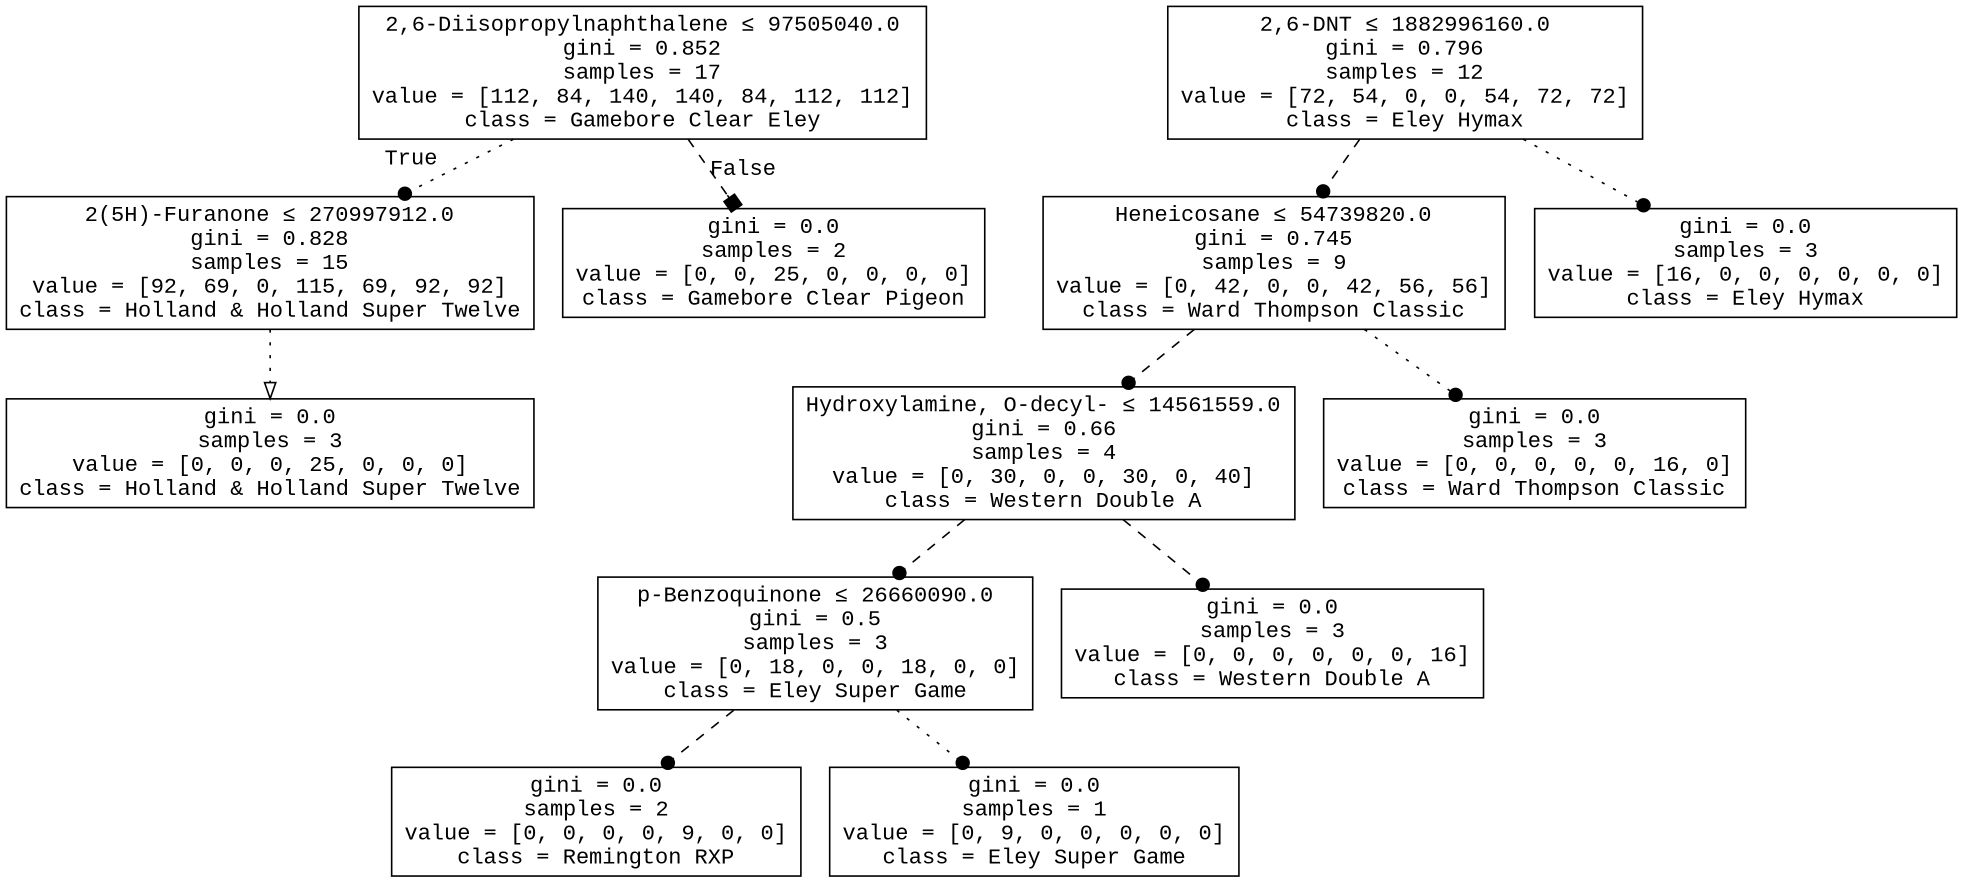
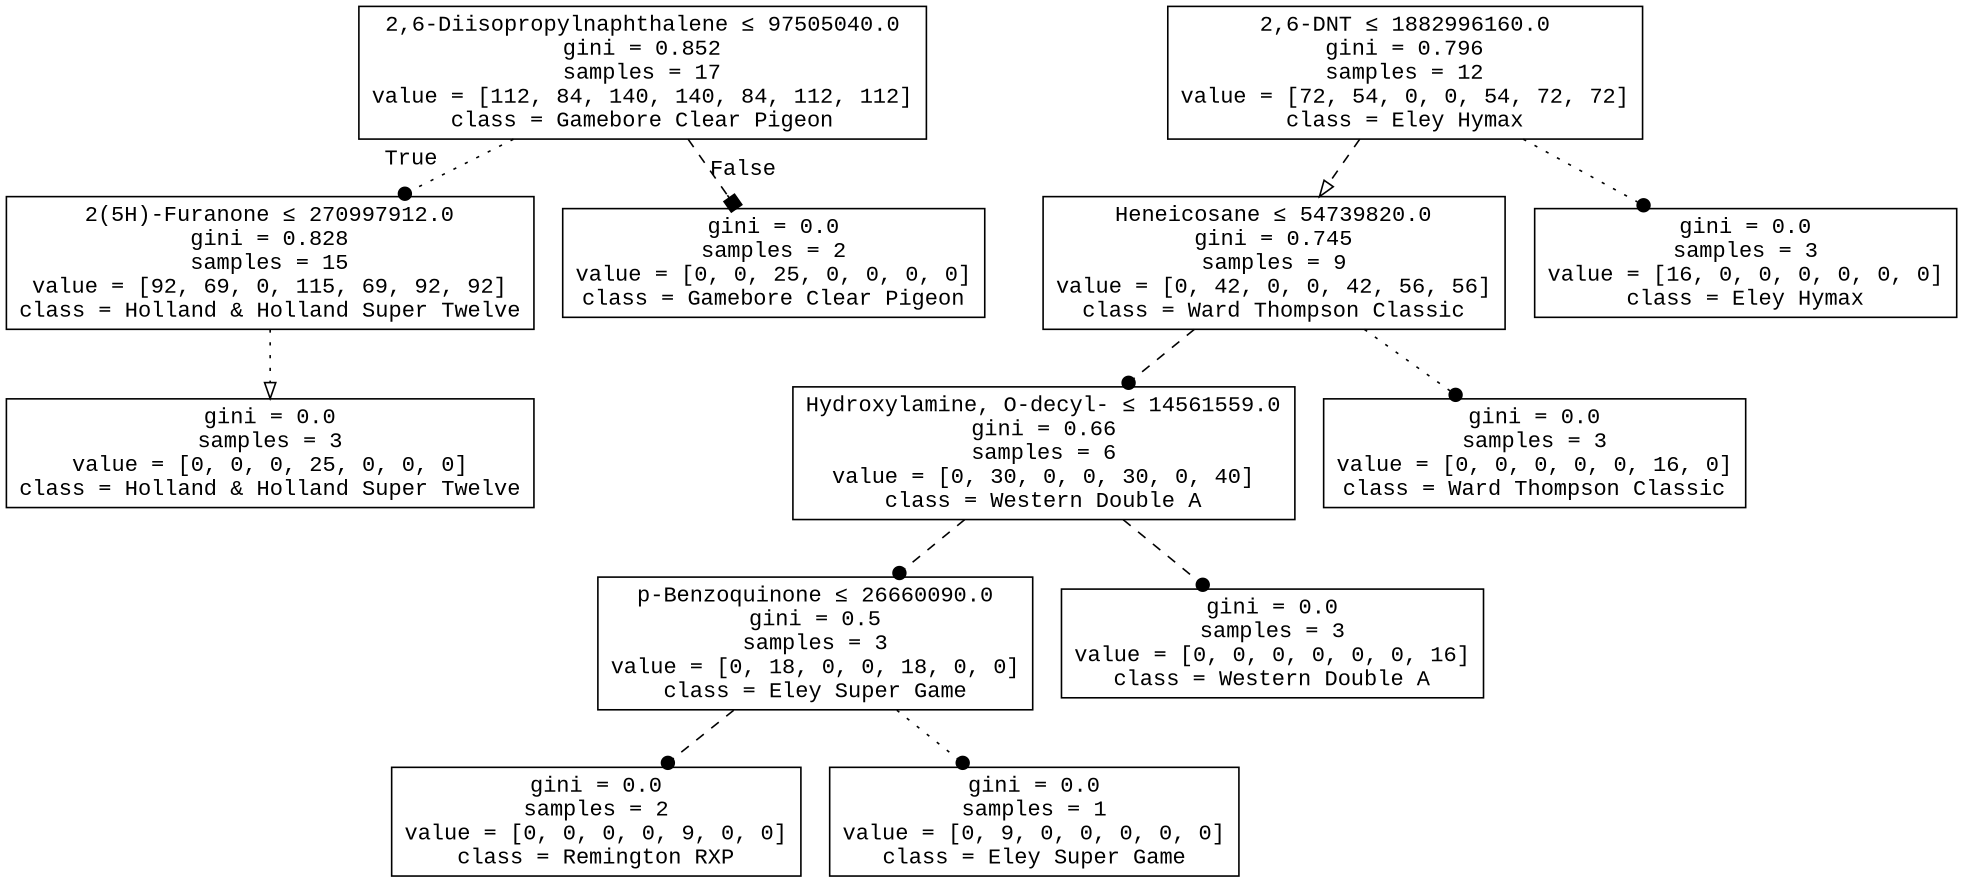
(643, 120) -> (643, 120)
(1343, 163) -> (1344, 161)
(1044, 452) -> (1044, 452)
